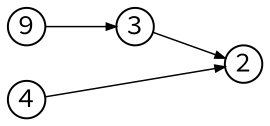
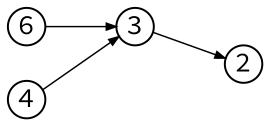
(27, 27) -> (27, 27)
(130, 83) -> (77, 66)
